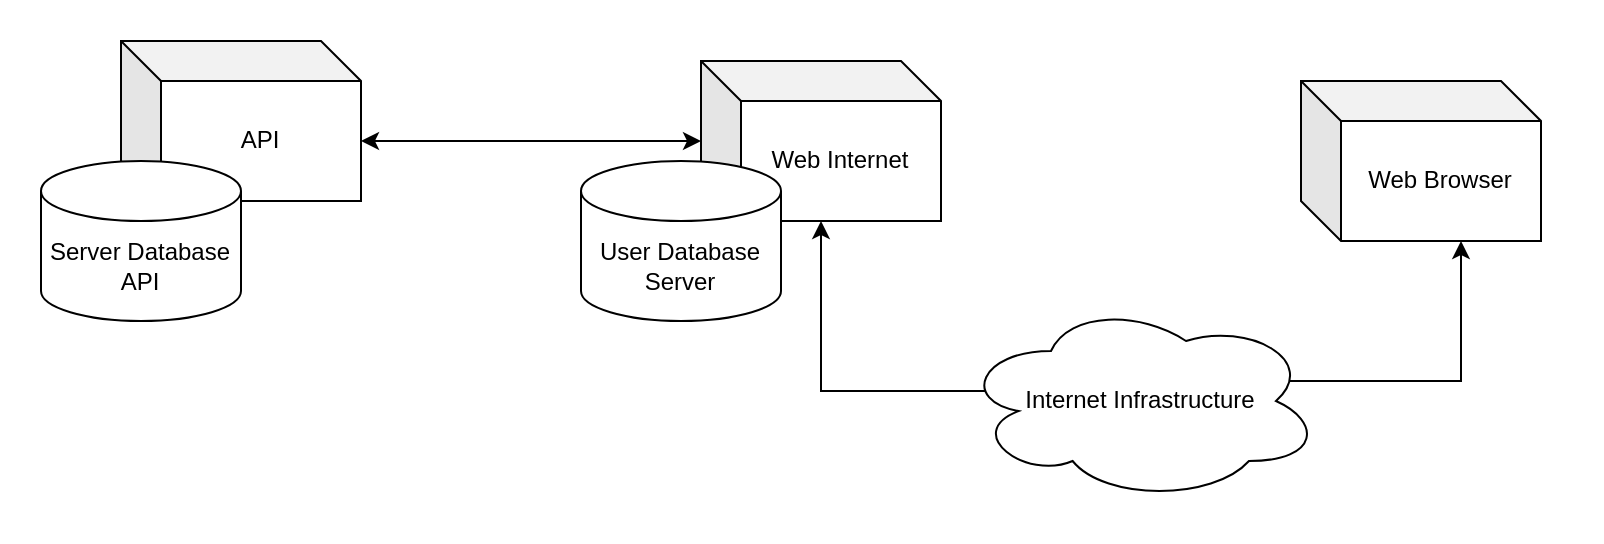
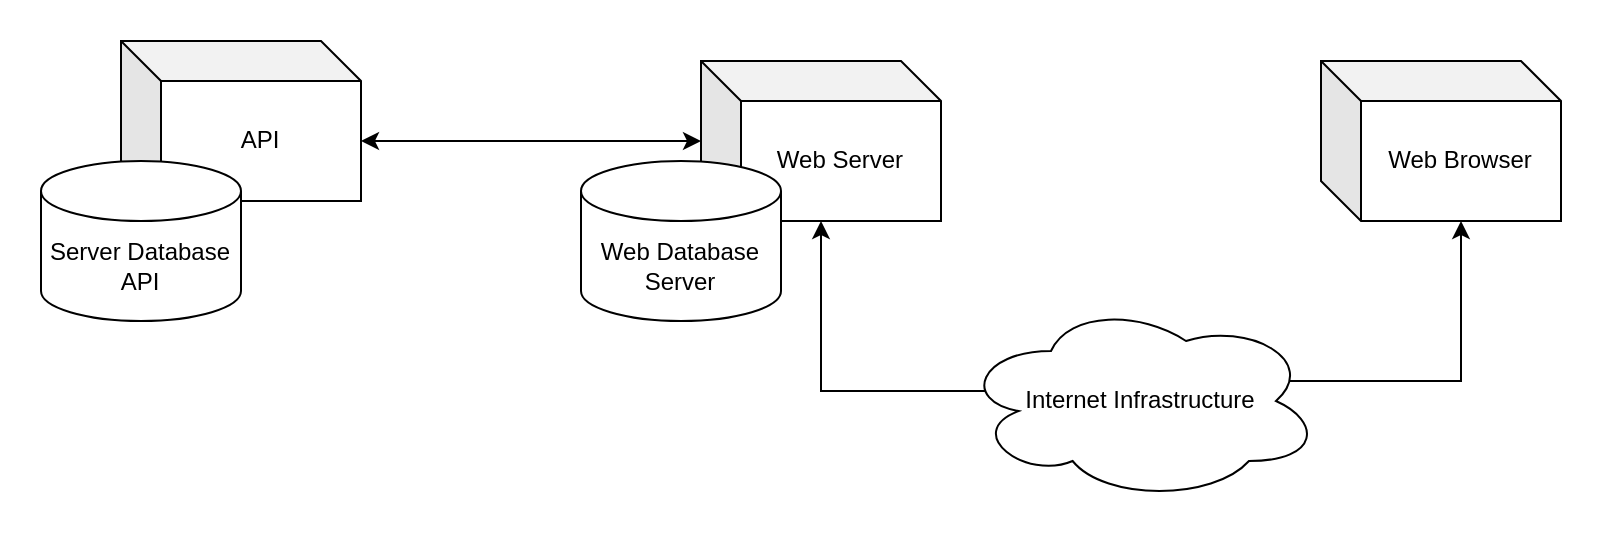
(841, 161) -> (841, 161)
(1421, 161) -> (1441, 141)
(681, 267) -> (681, 267)
